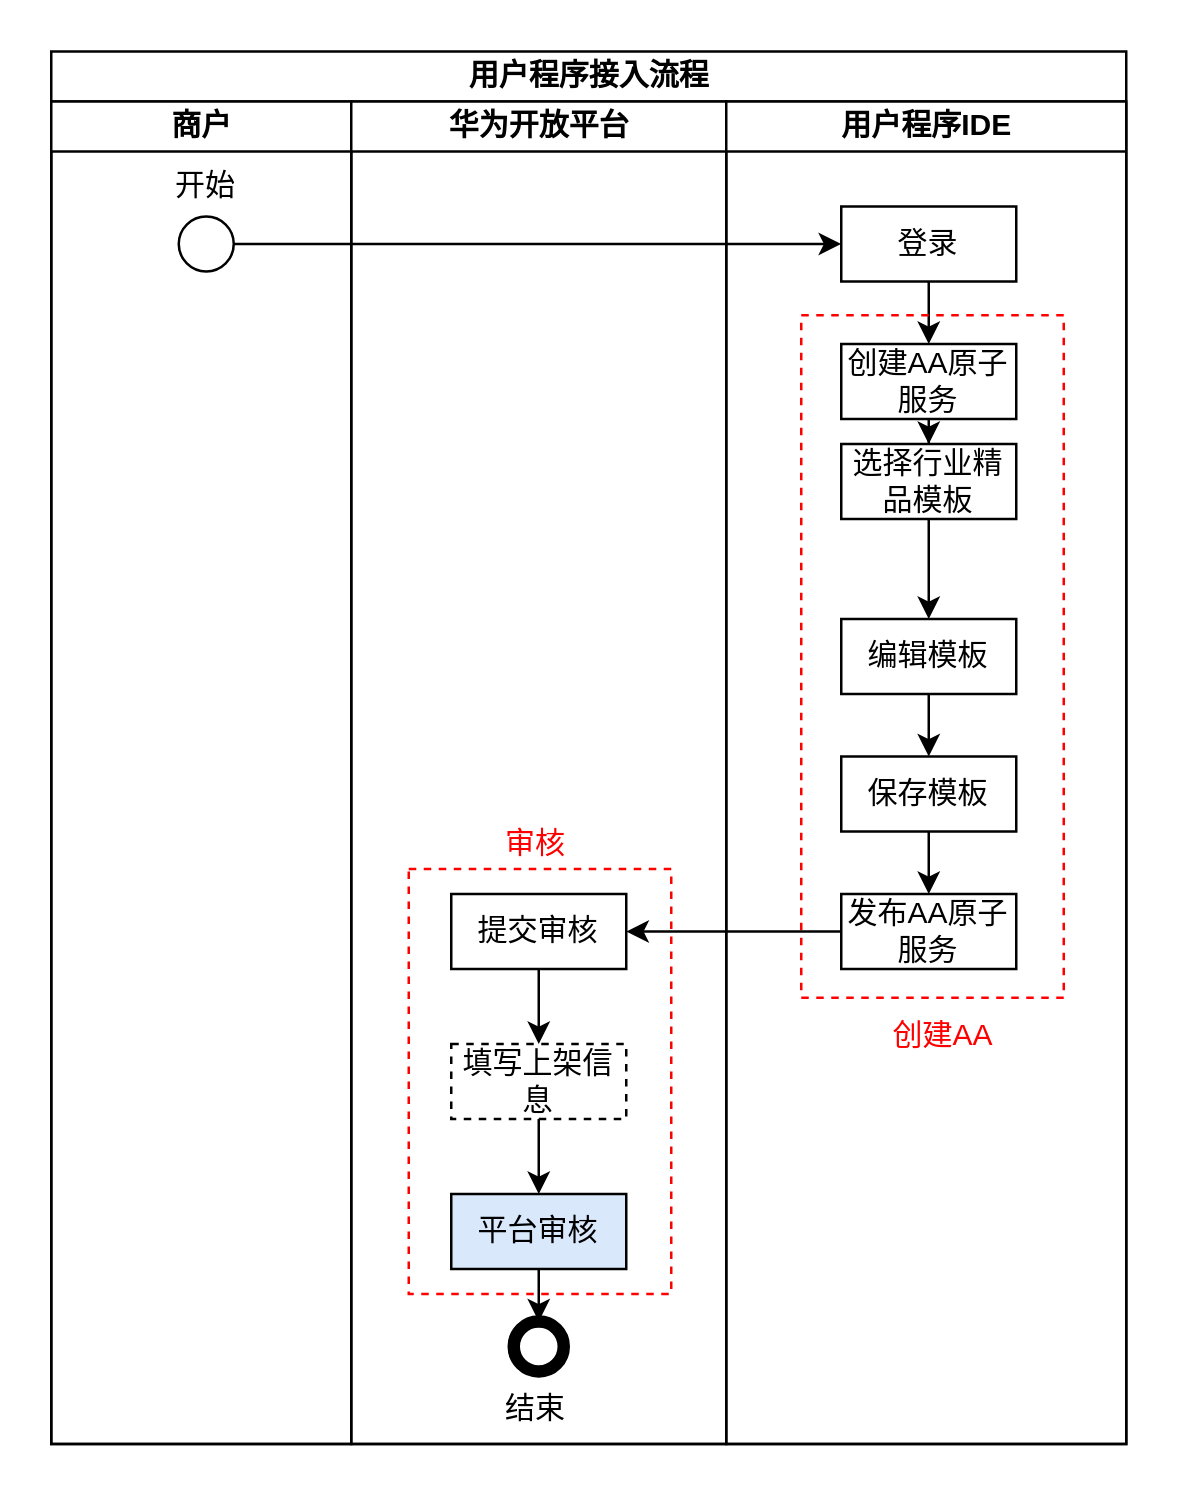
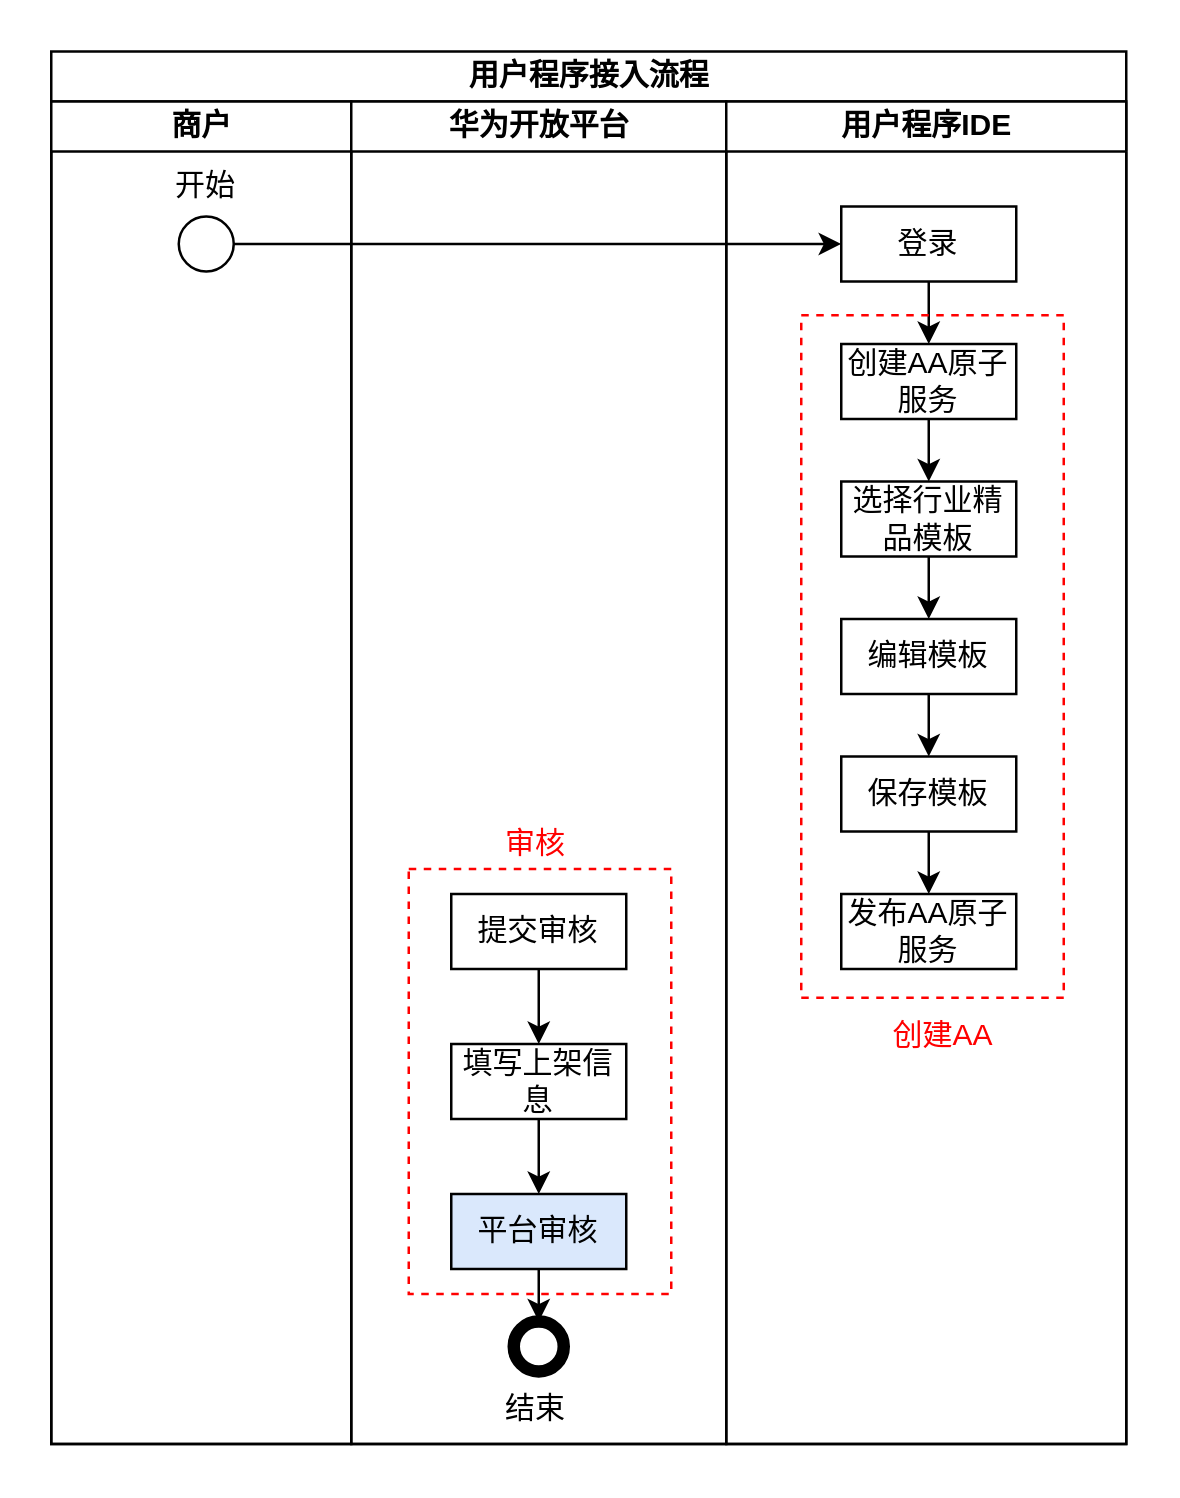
(929, 481) -> (929, 519)
(786, 931) -> none
(539, 1081) -> (539, 1081)
